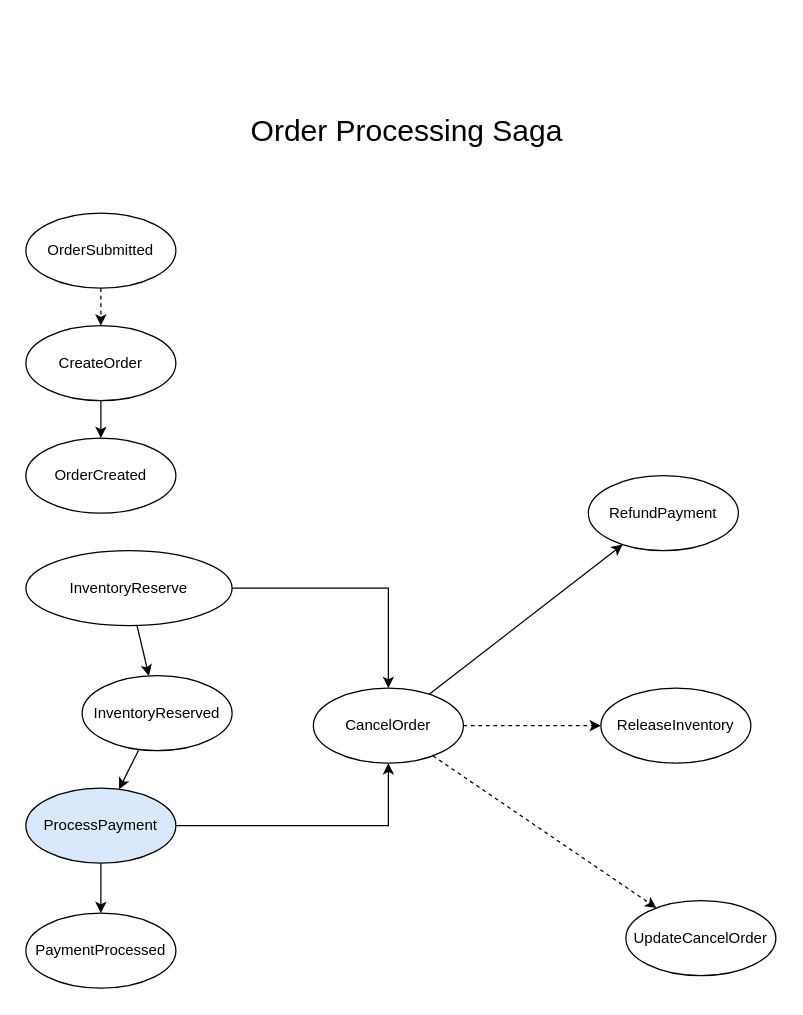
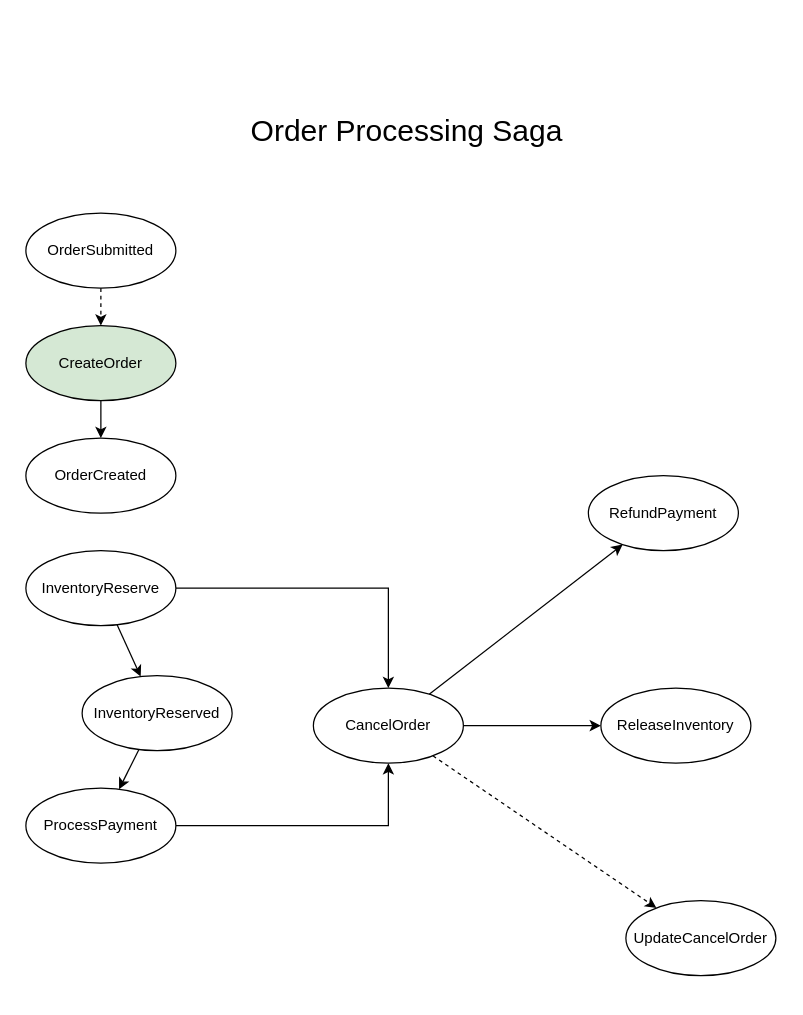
(101, 363) -> (101, 363)
(129, 588) -> (101, 588)
(528, 726) -> (528, 726)
(101, 826) -> (101, 826)
(101, 884) -> none
(101, 951) -> none
